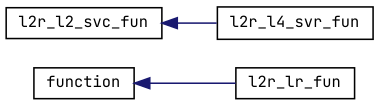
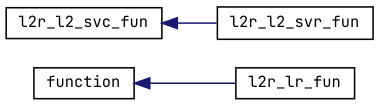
(295, 23) -> (295, 23)
